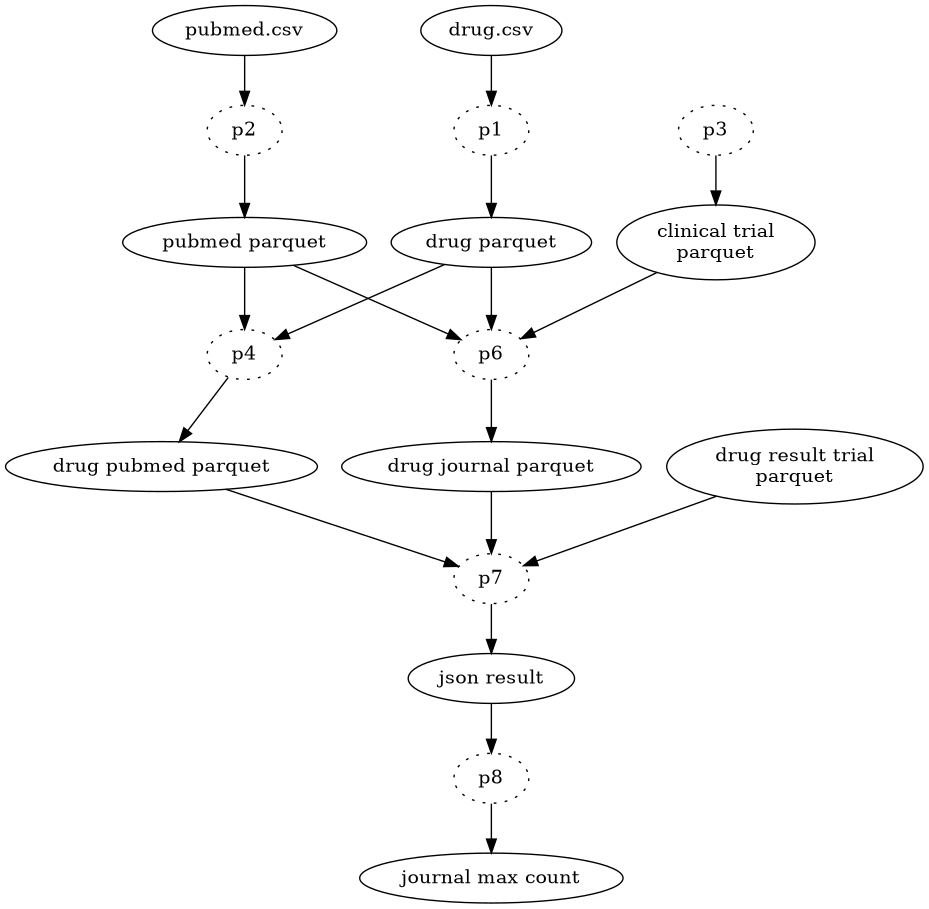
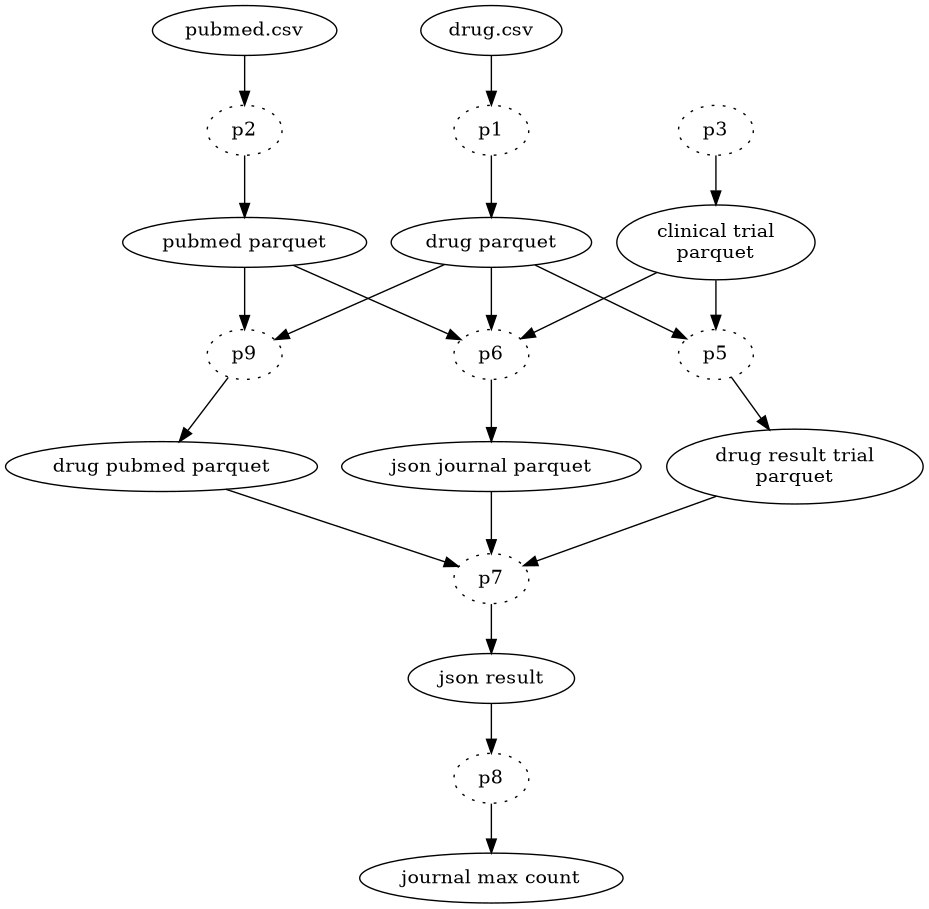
(245, 354) -> (245, 354)
none -> (716, 354)
(491, 467) -> (491, 467)
